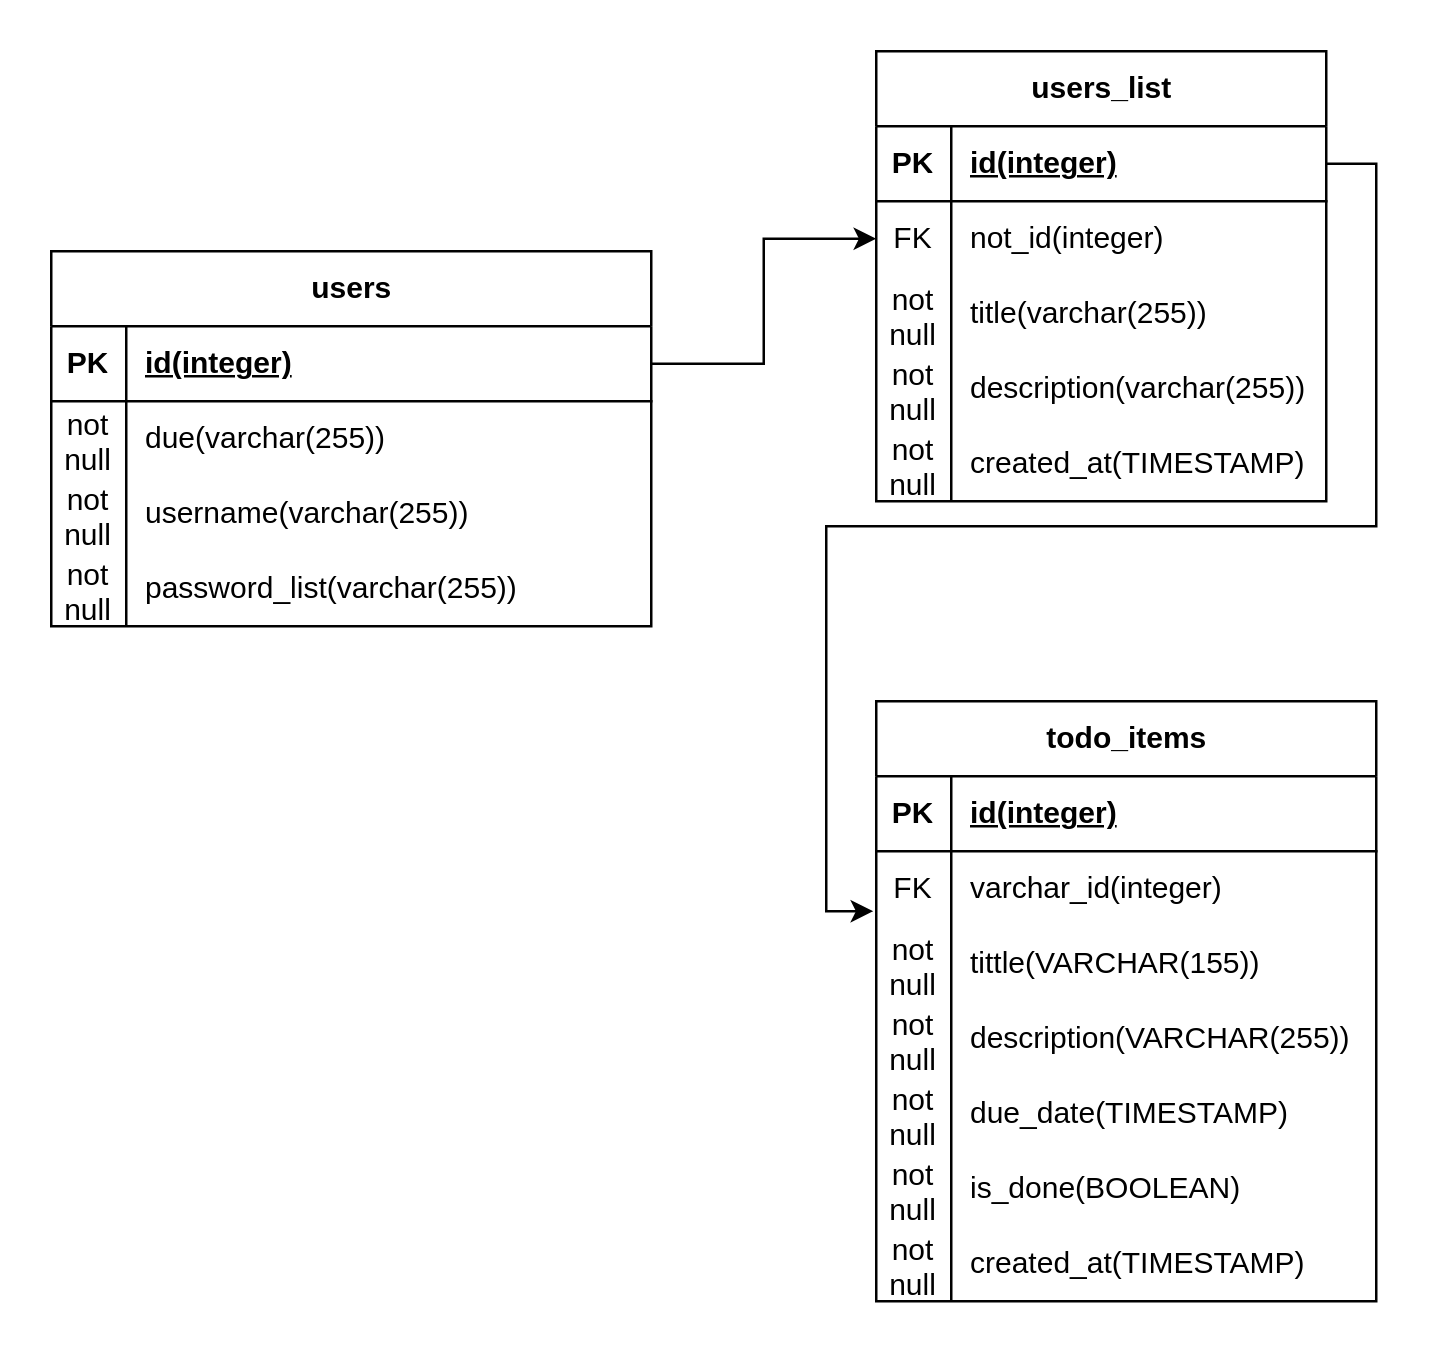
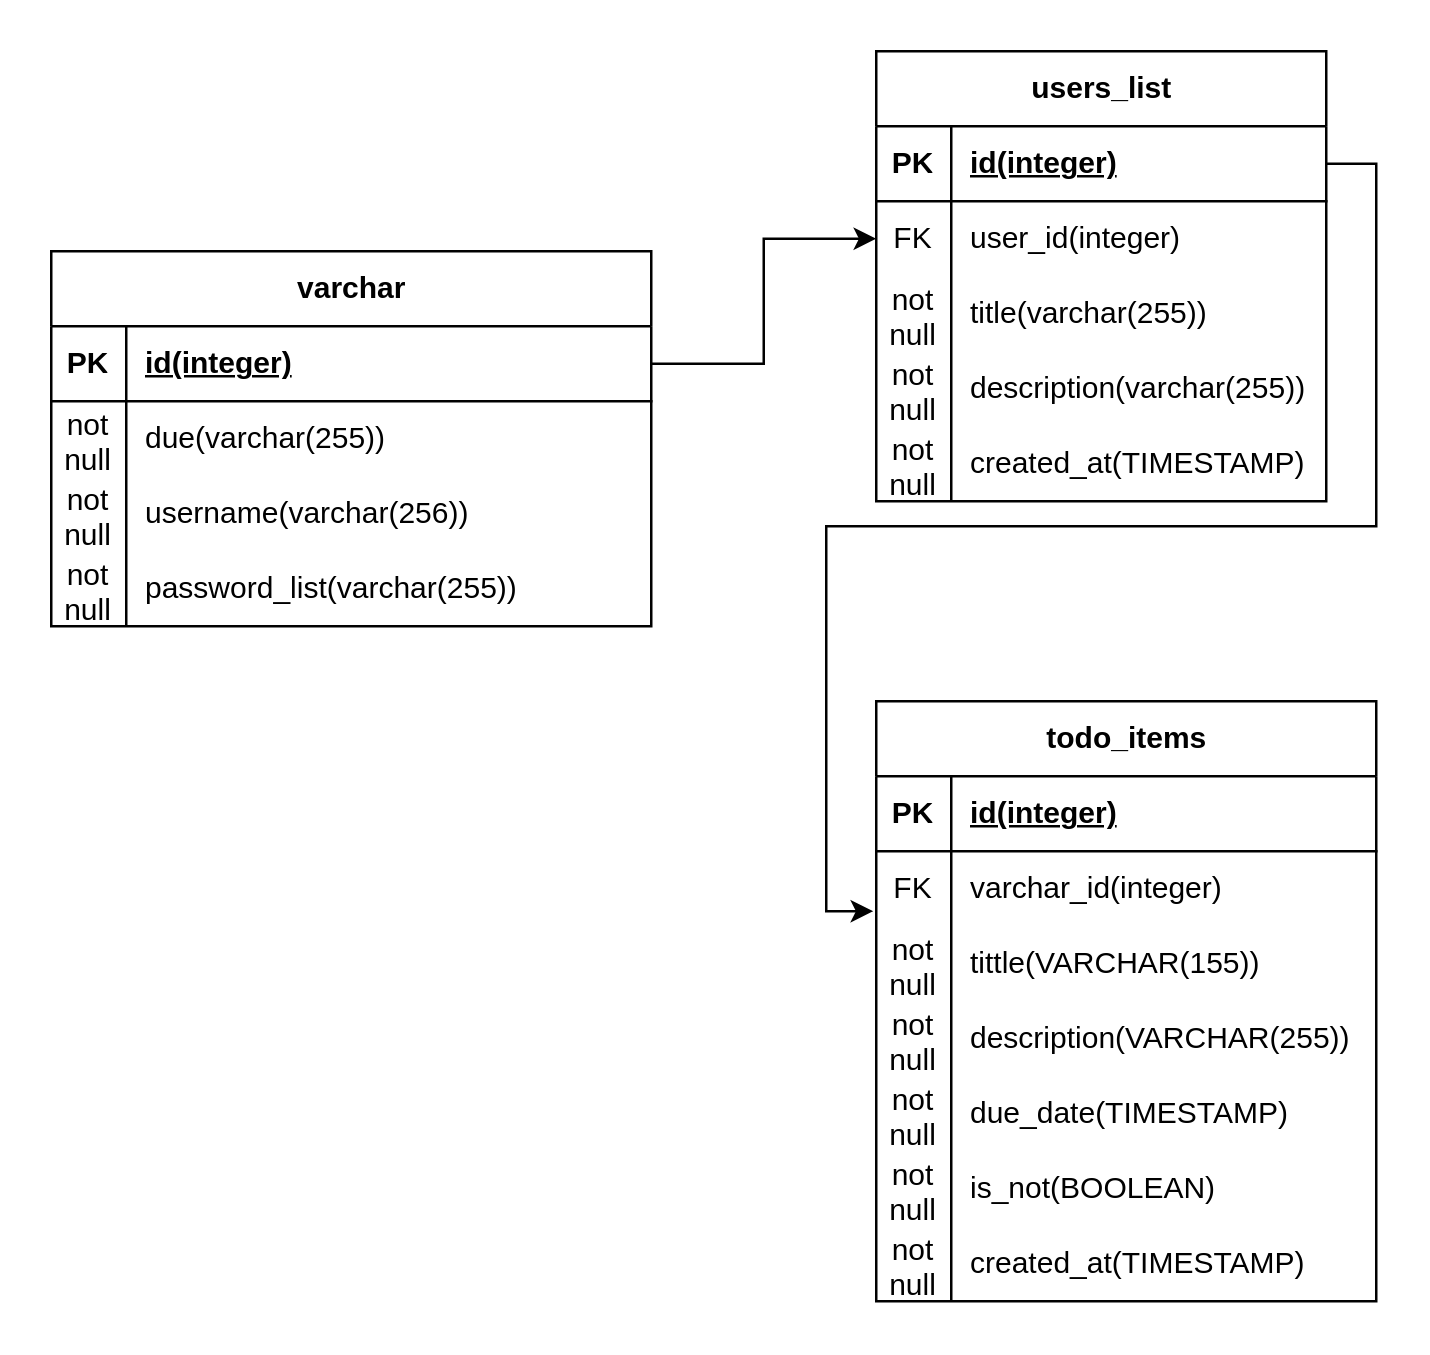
(1089, 239) -> (1098, 239)
(353, 289) -> (353, 289)
(331, 514) -> (331, 514)
(1102, 1189) -> (1093, 1189)
